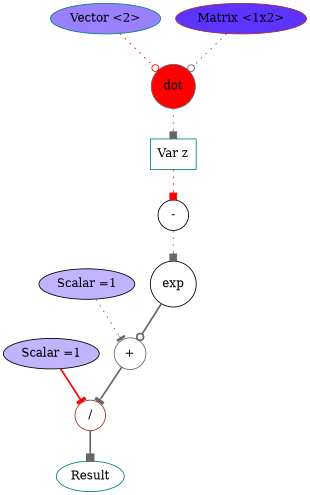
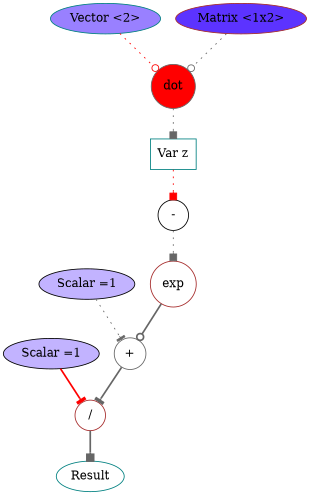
(173, 284) -> (173, 284)
